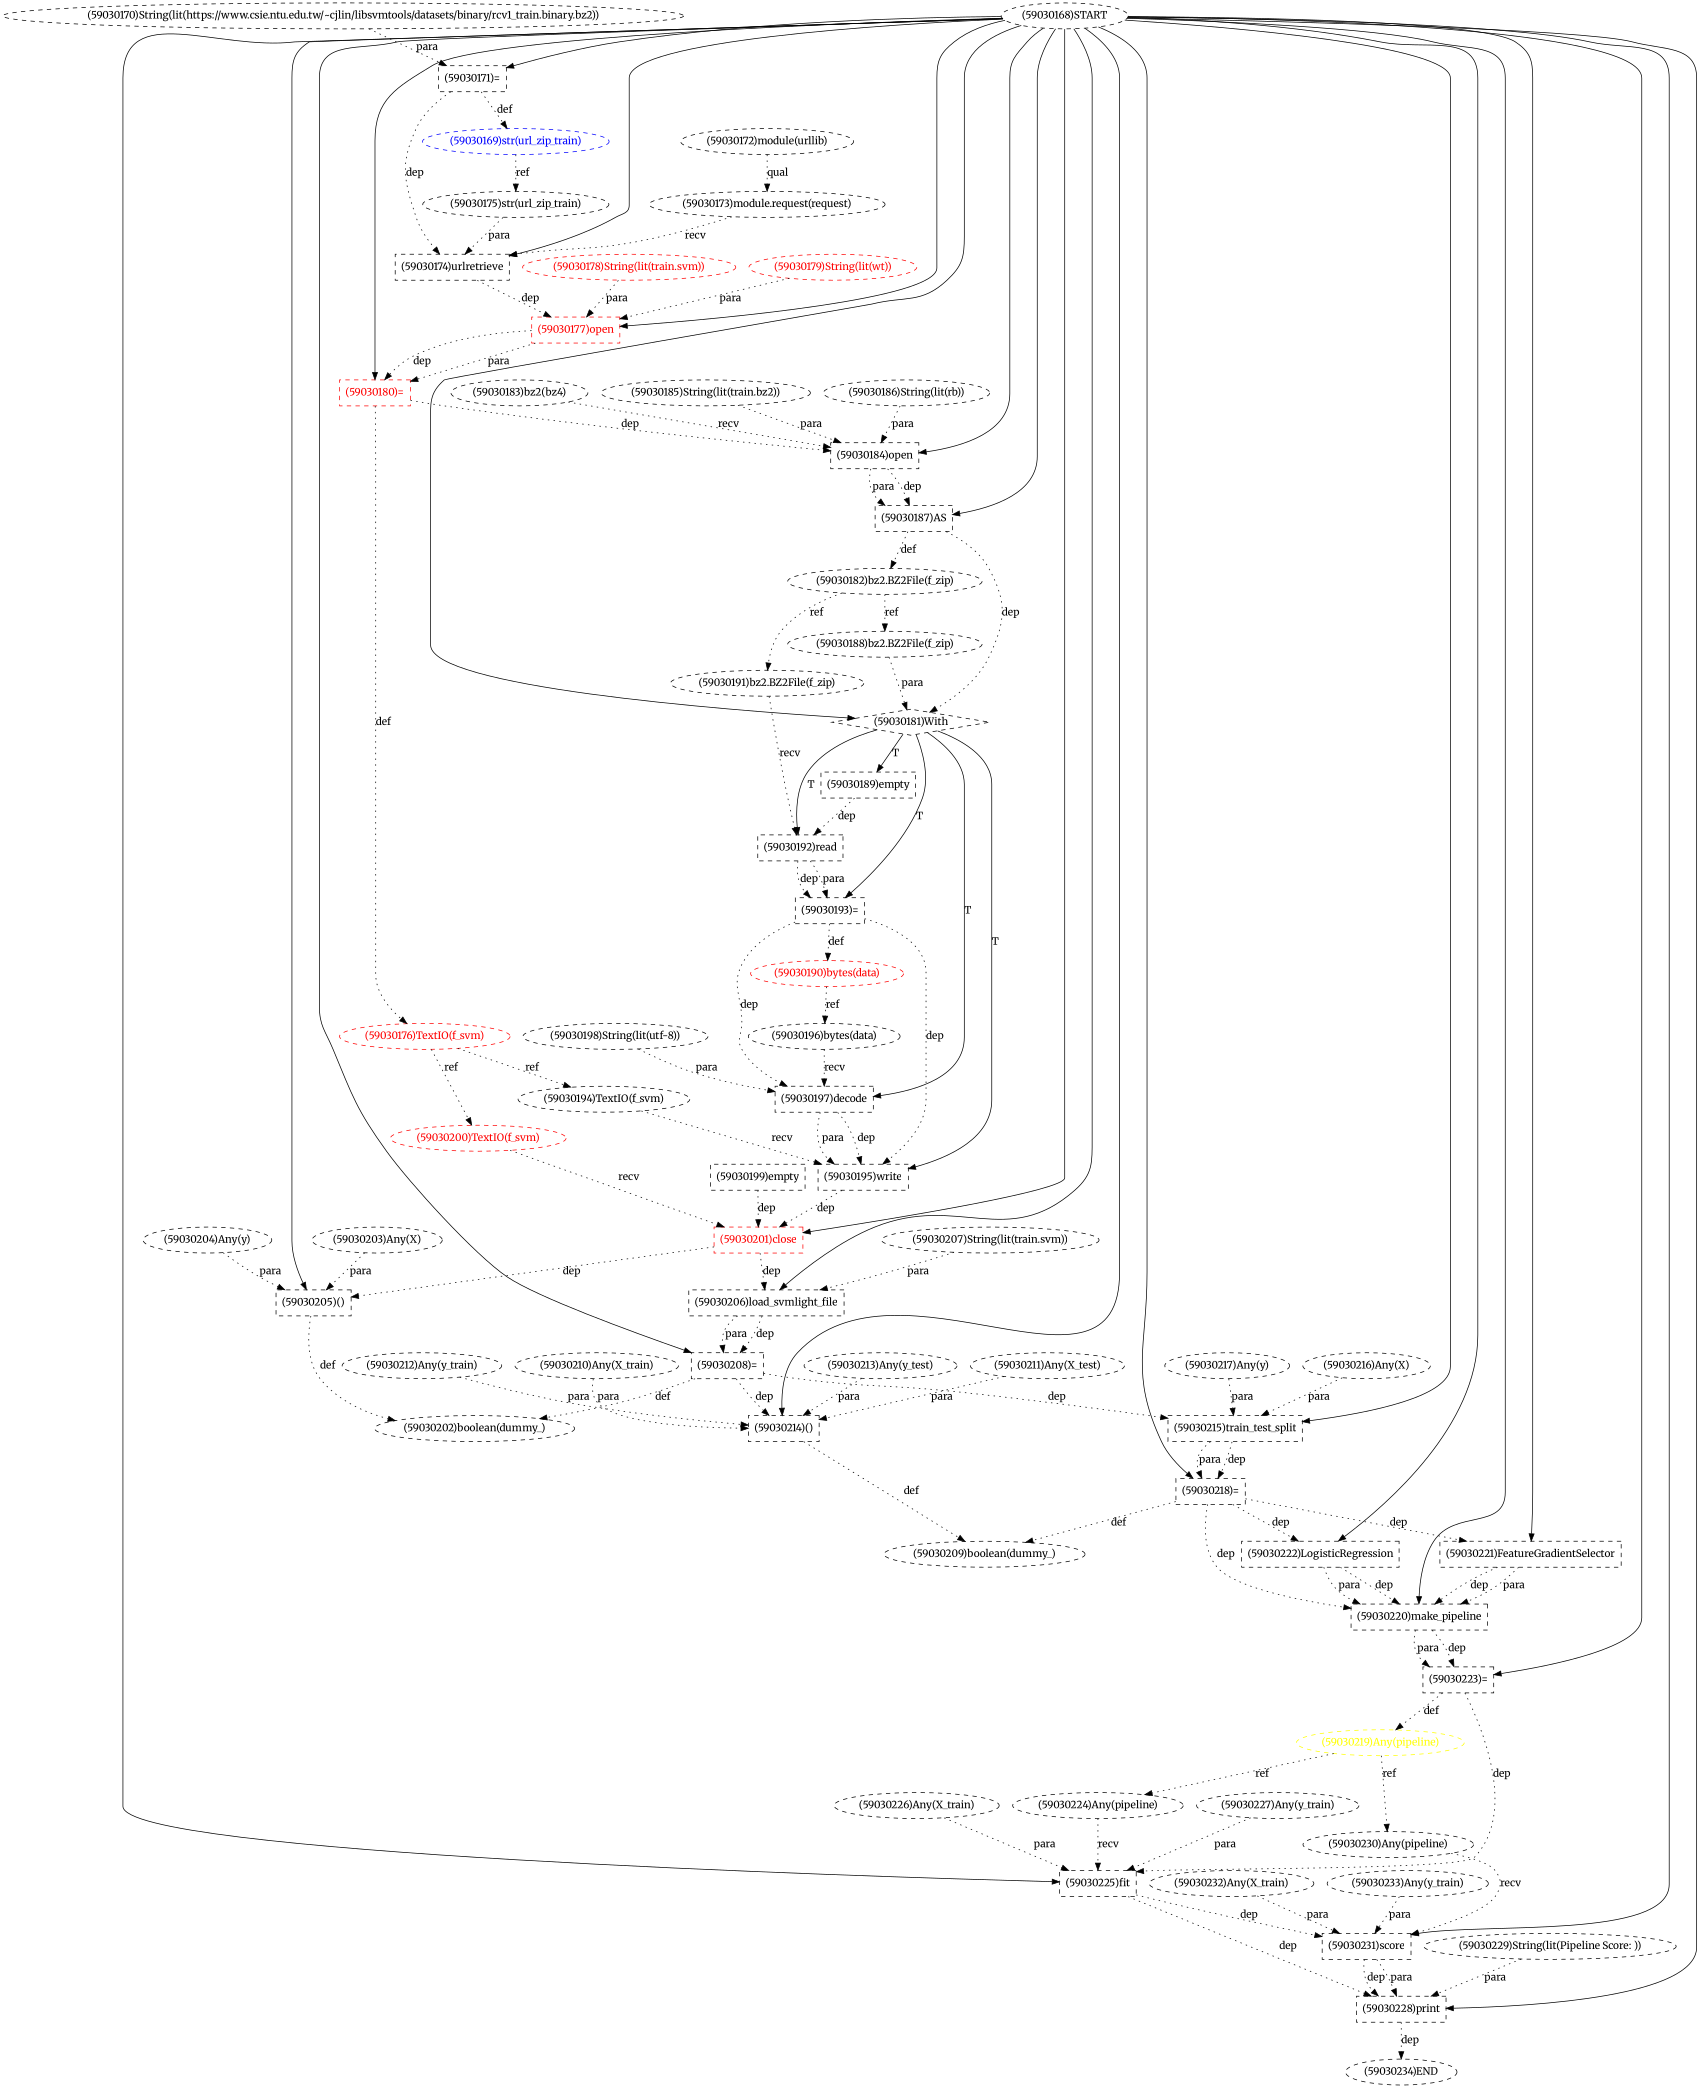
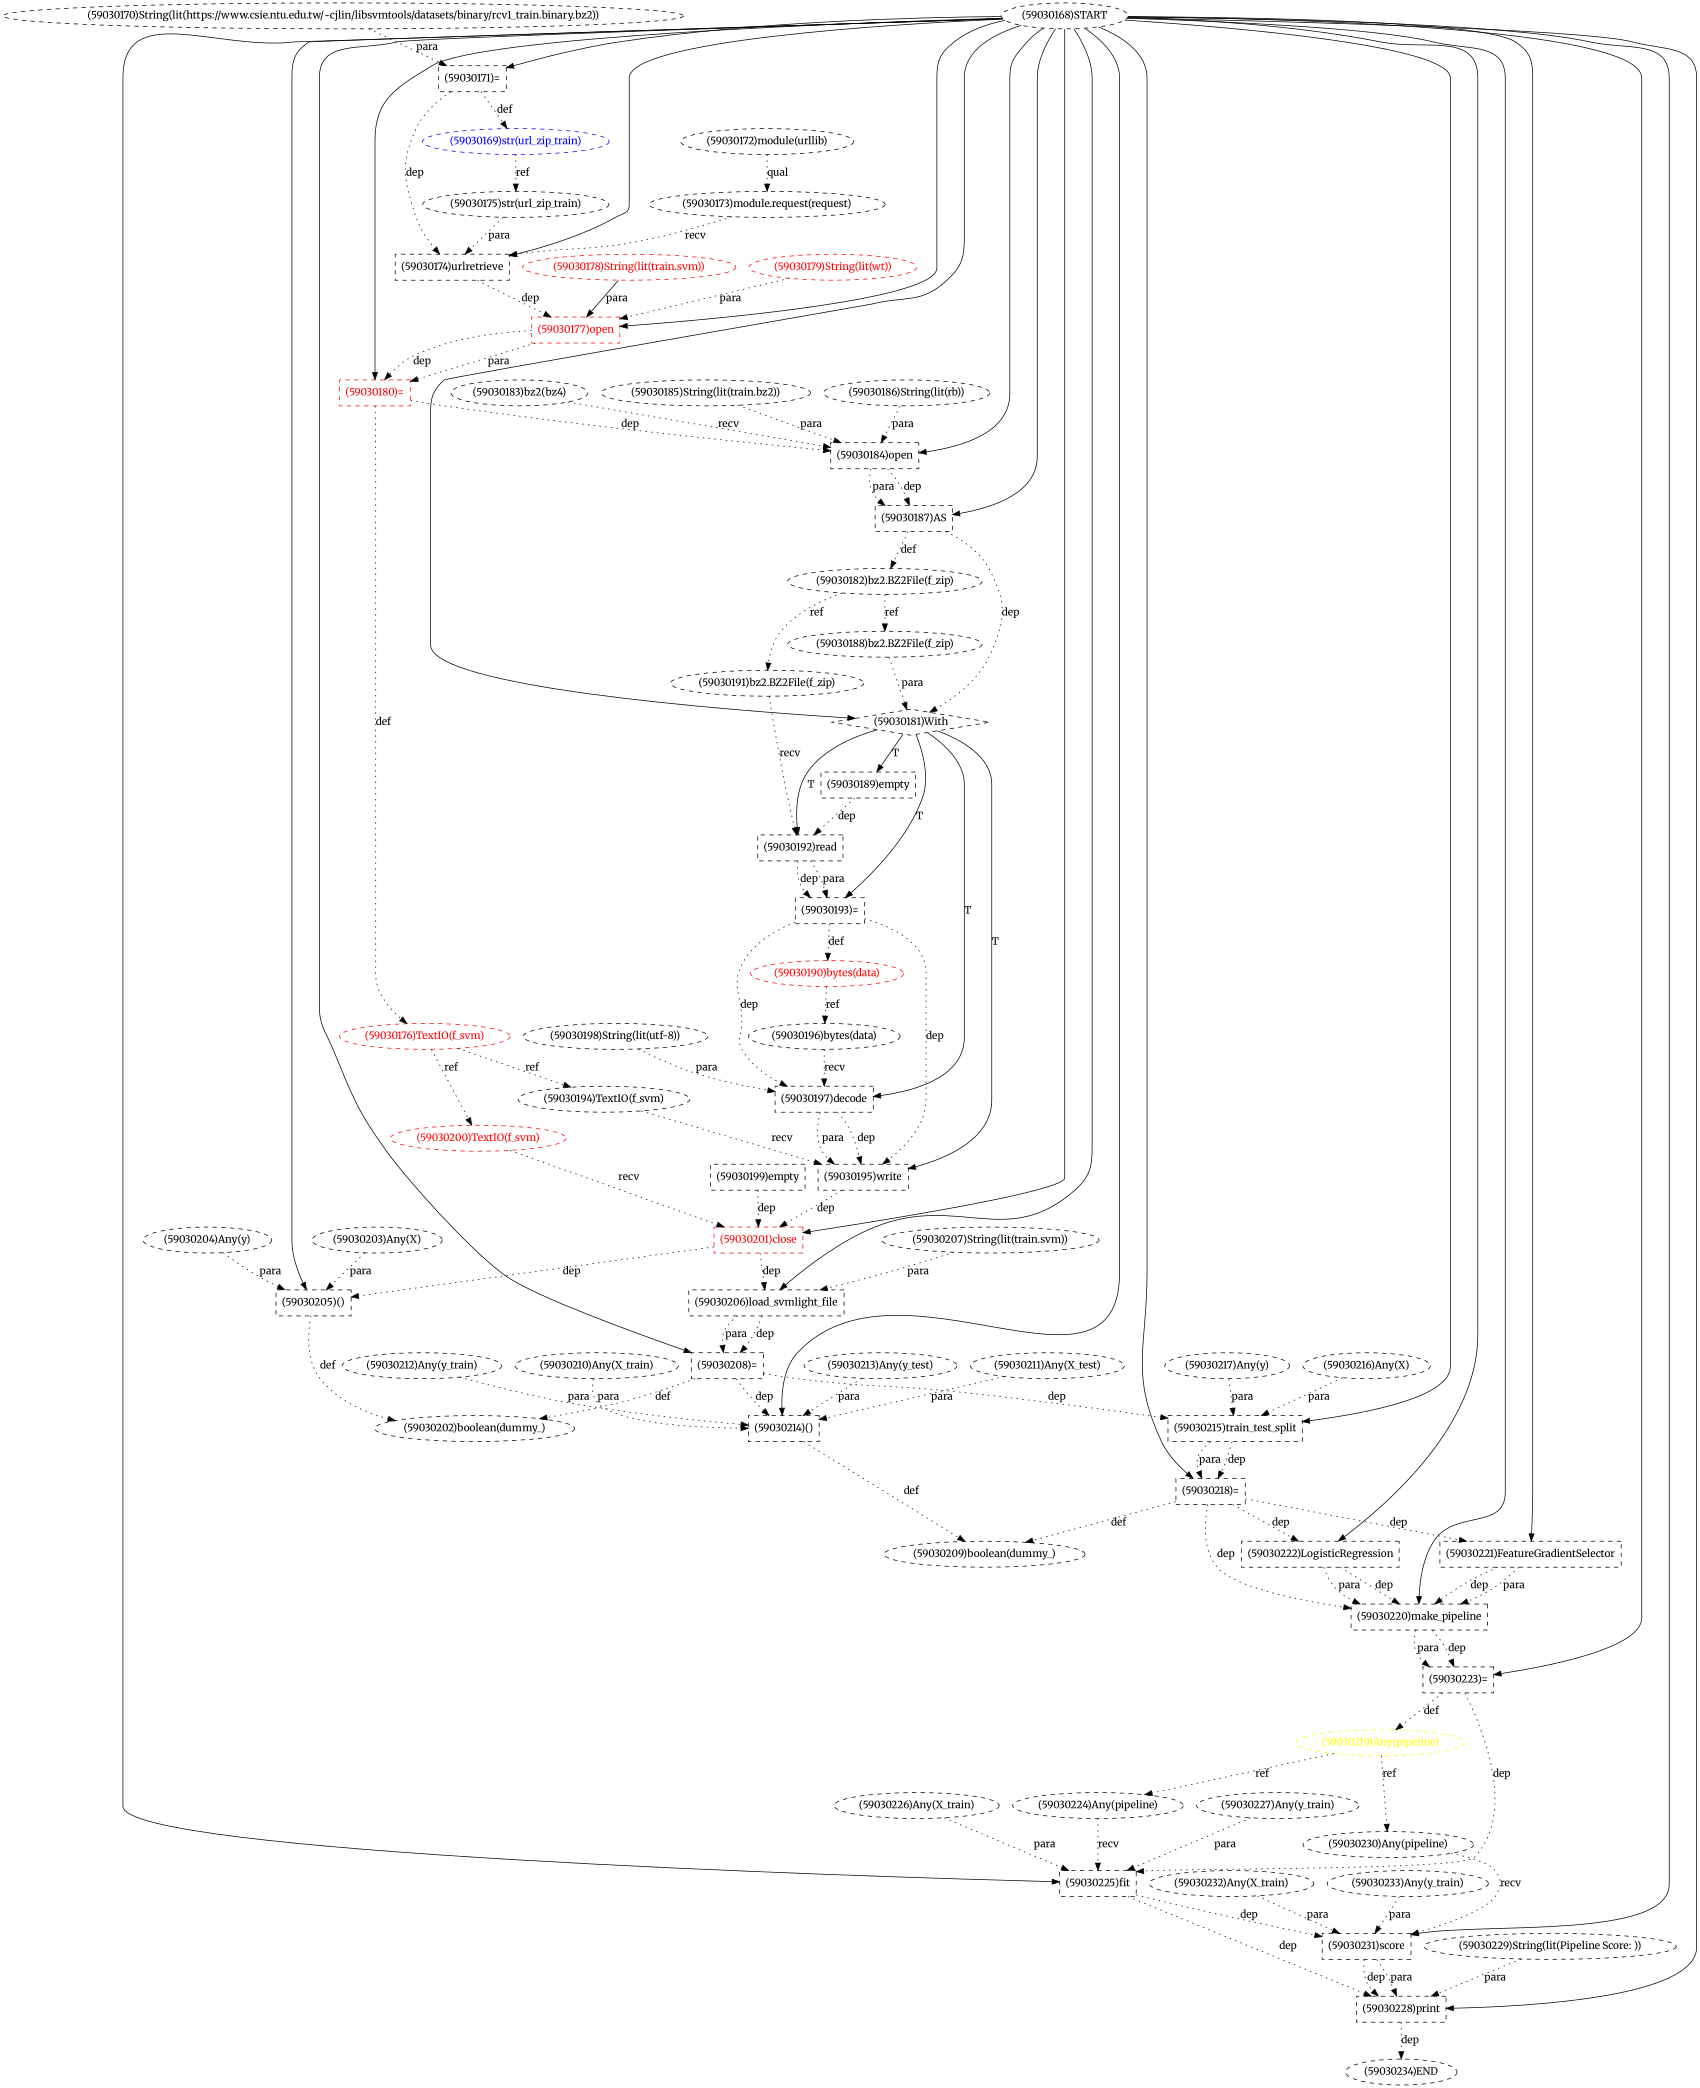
(605, 296) -> (605, 296)
